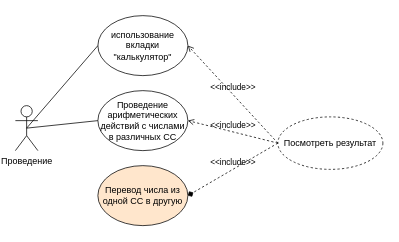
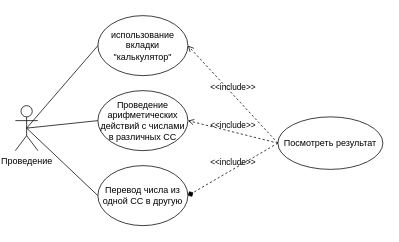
(330, 143) -> (330, 143)
none -> (63, 162)
(143, 195) -> (143, 195)
